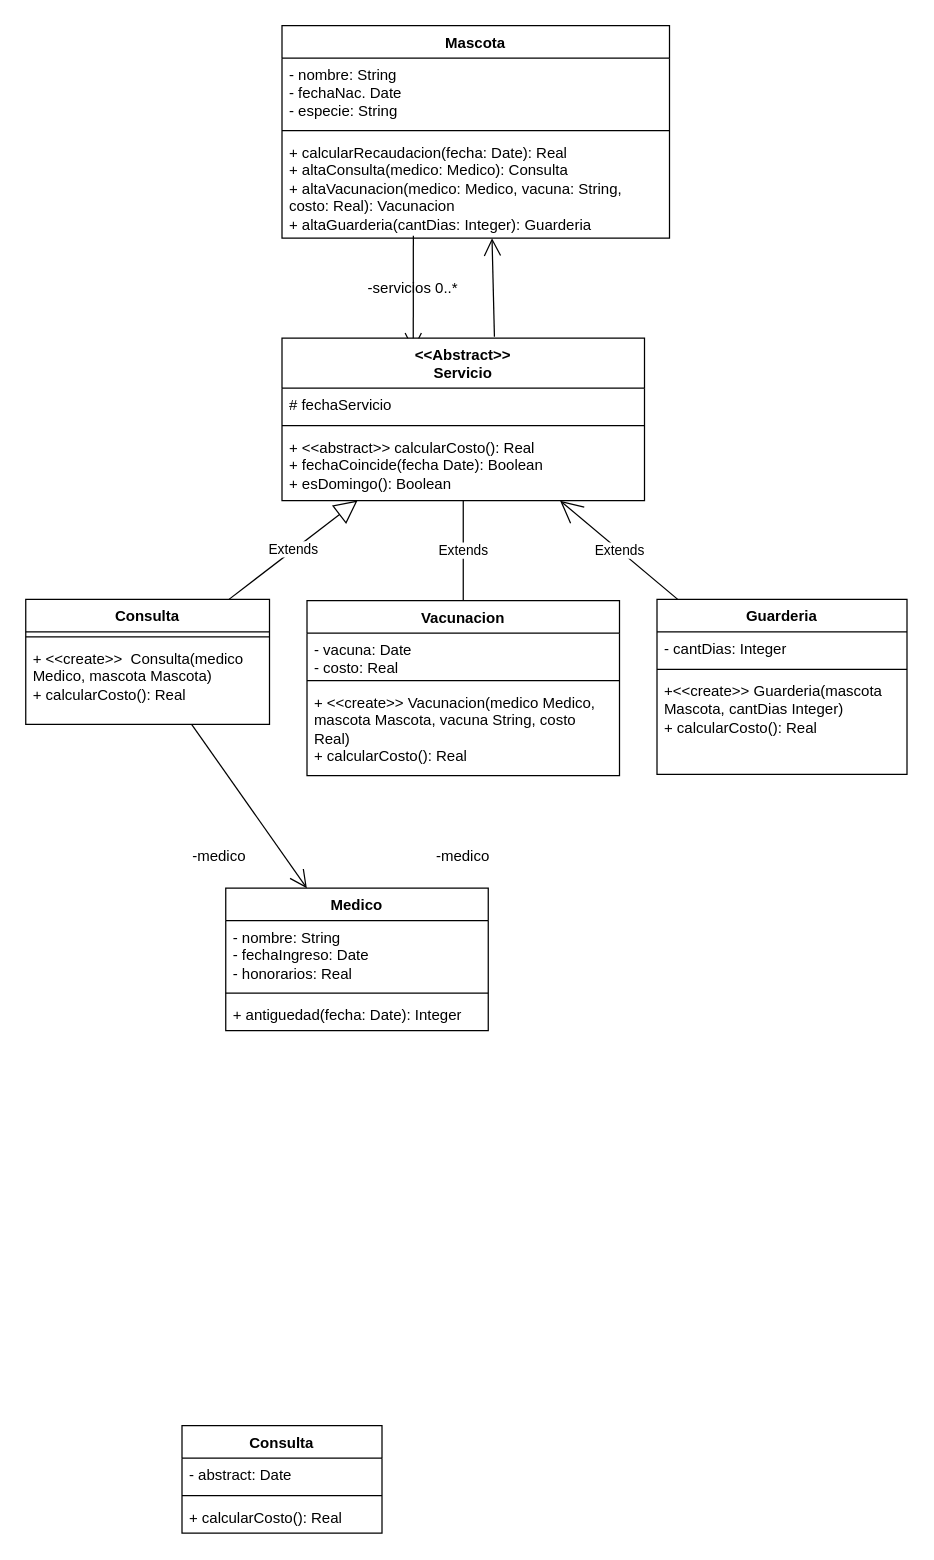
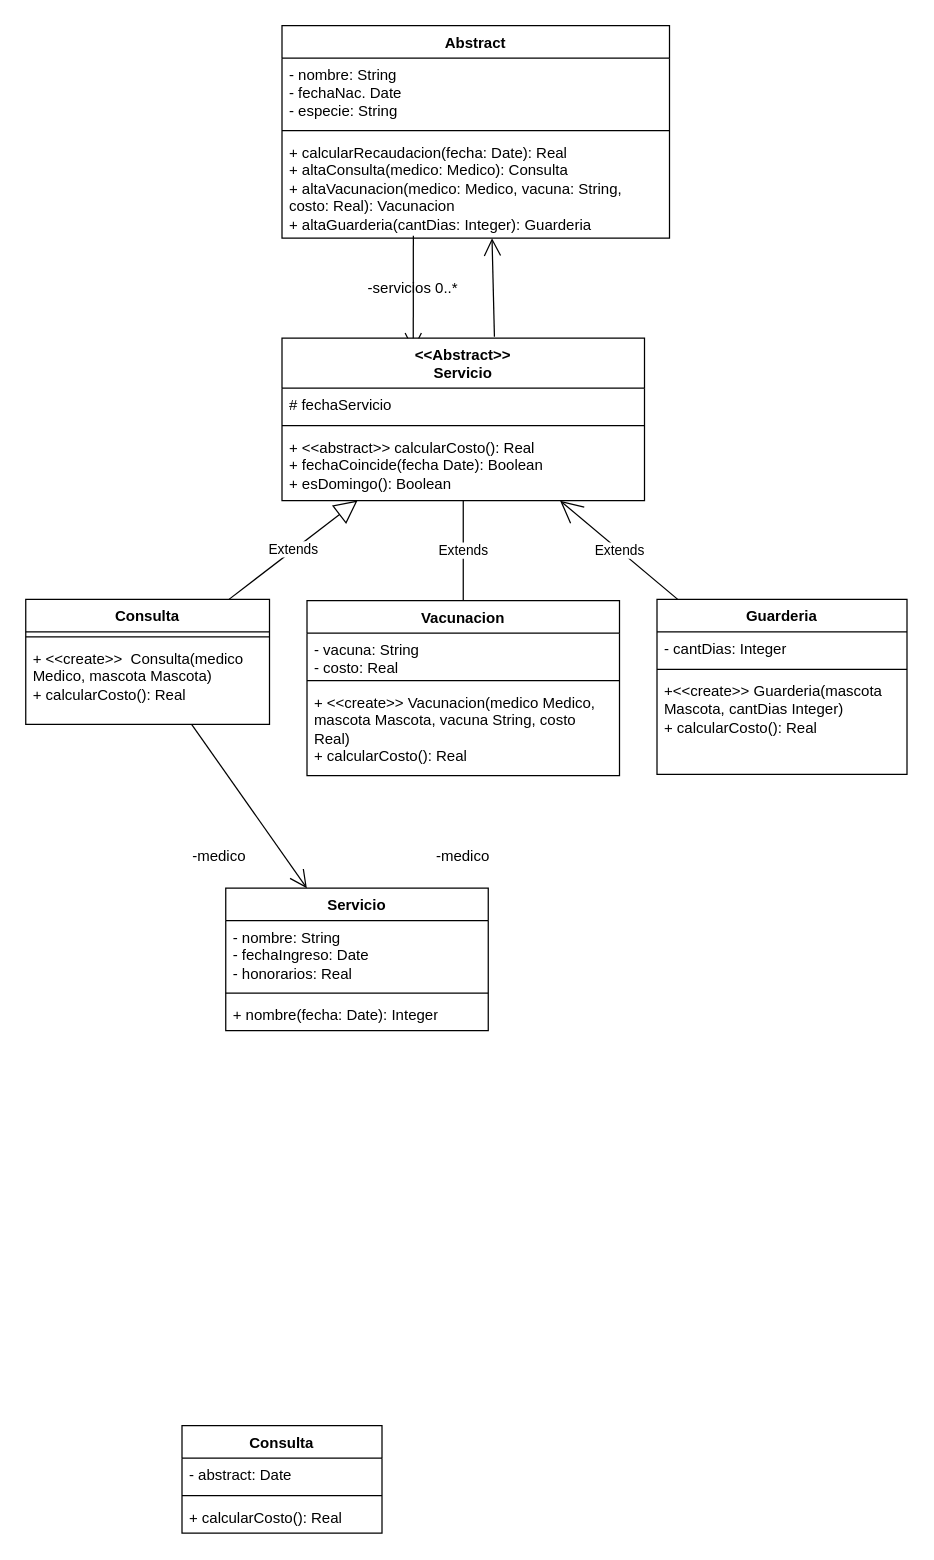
(476, 43) -> (476, 43)
(367, 660) -> (374, 660)
(357, 906) -> (357, 906)
(358, 1025) -> (349, 1016)
